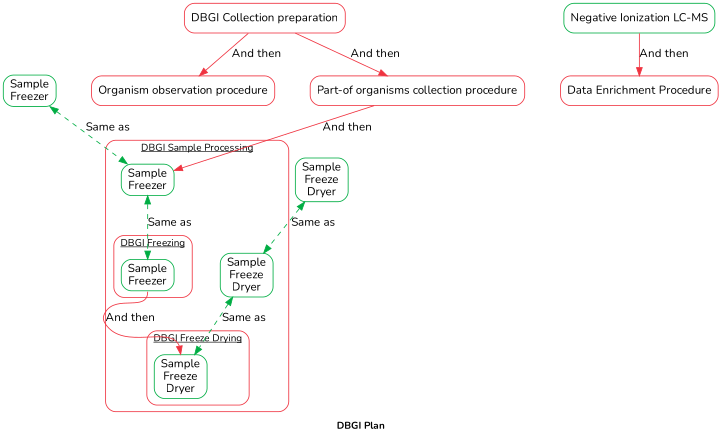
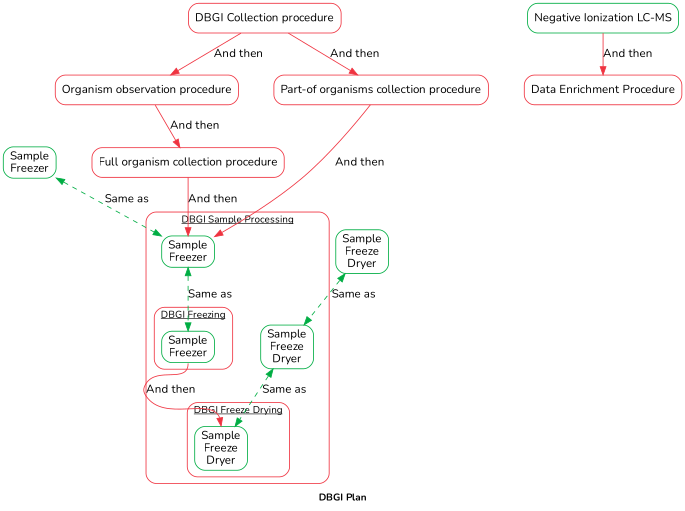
(265, 18) -> (265, 18)
none -> (188, 163)
